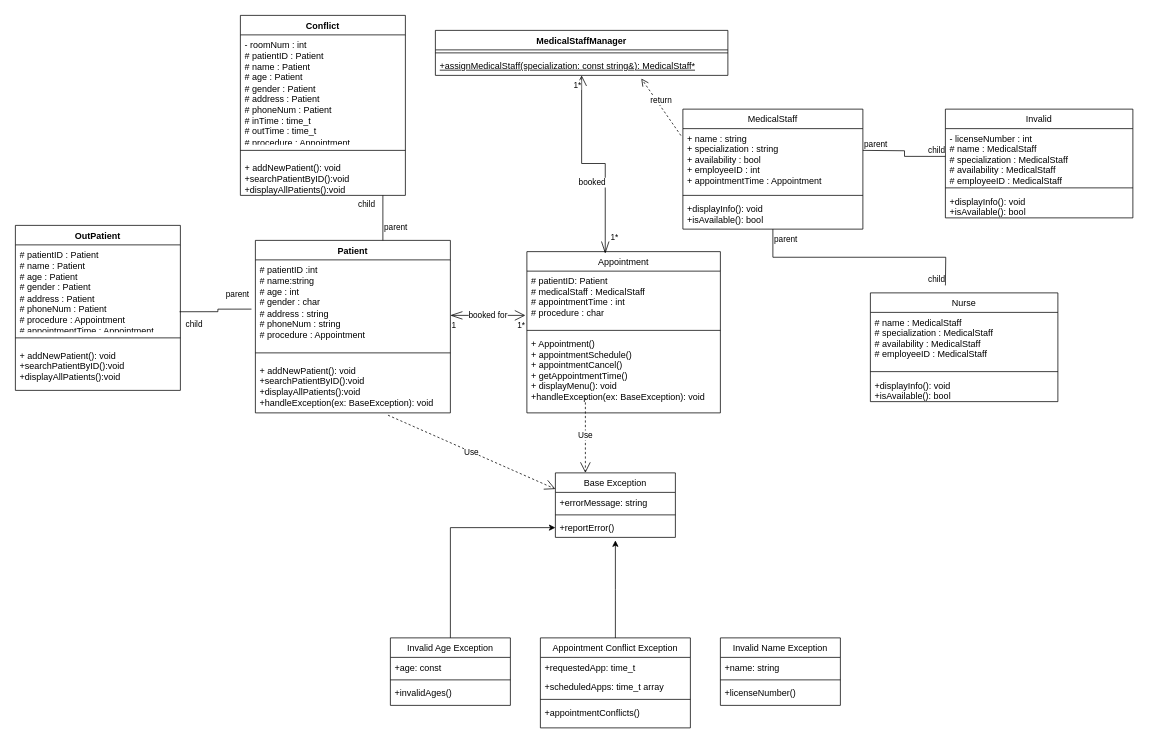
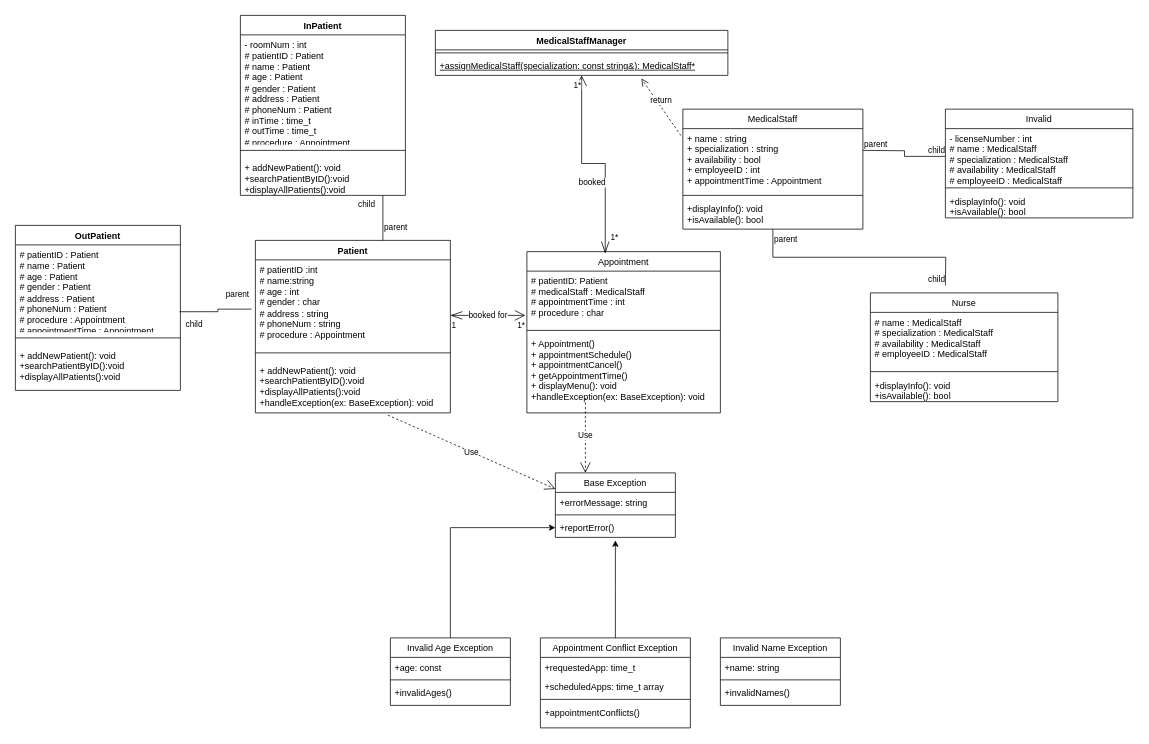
(323, 26) -> (323, 26)
(762, 693) -> (759, 693)
